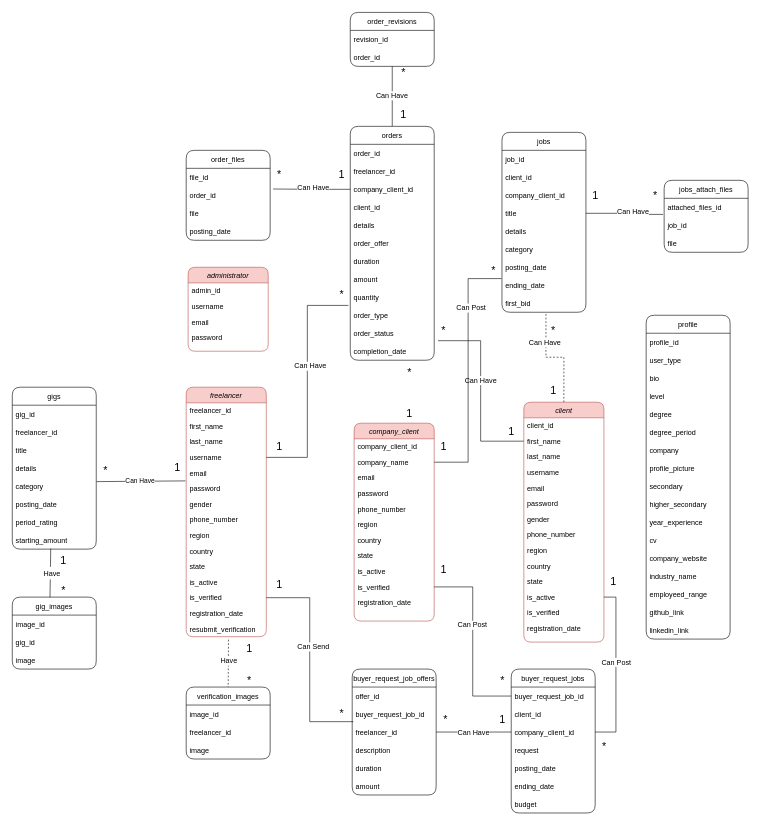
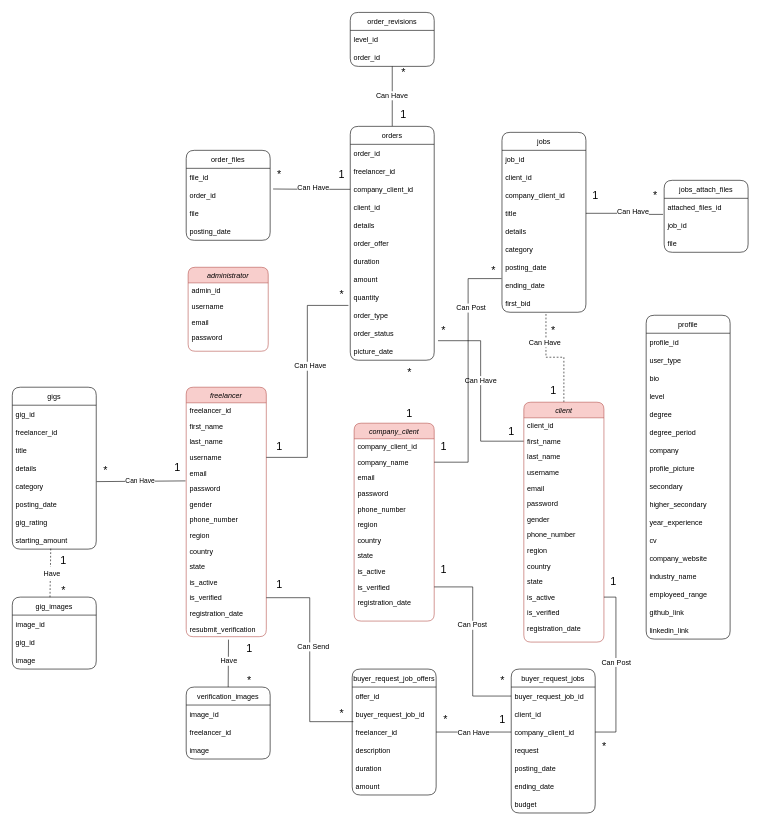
(373, 40) -> (367, 40)
(382, 352) -> (377, 352)
(40, 523) -> (34, 523)
(51, 559) -> (51, 559)
(228, 665) -> (228, 665)
